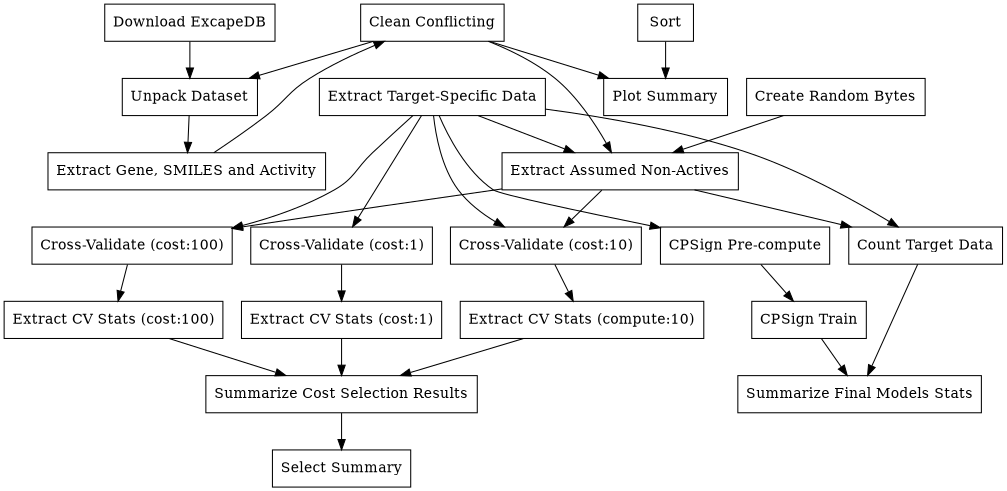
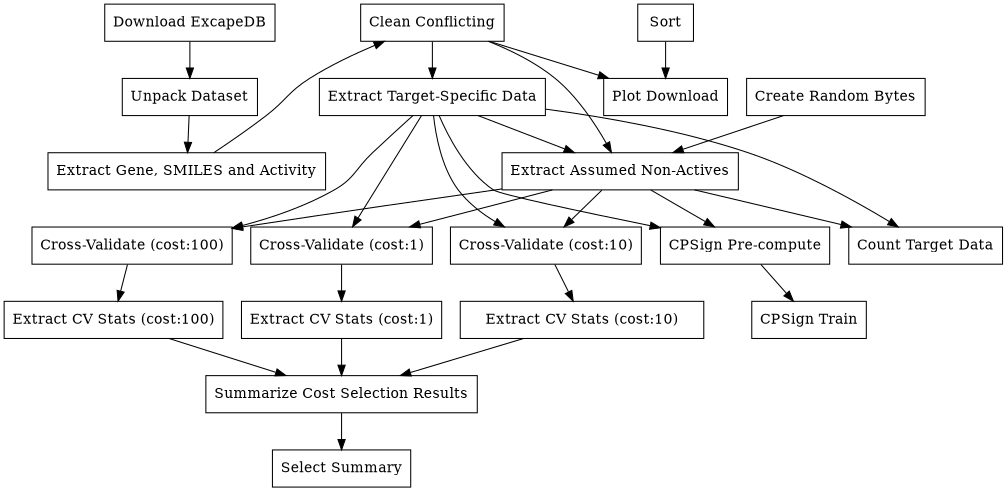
(316, 58) -> (432, 55)
(666, 97) -> (666, 97)
none -> (678, 206)
none -> (486, 207)
(582, 320) -> (582, 320)
(860, 394) -> none
